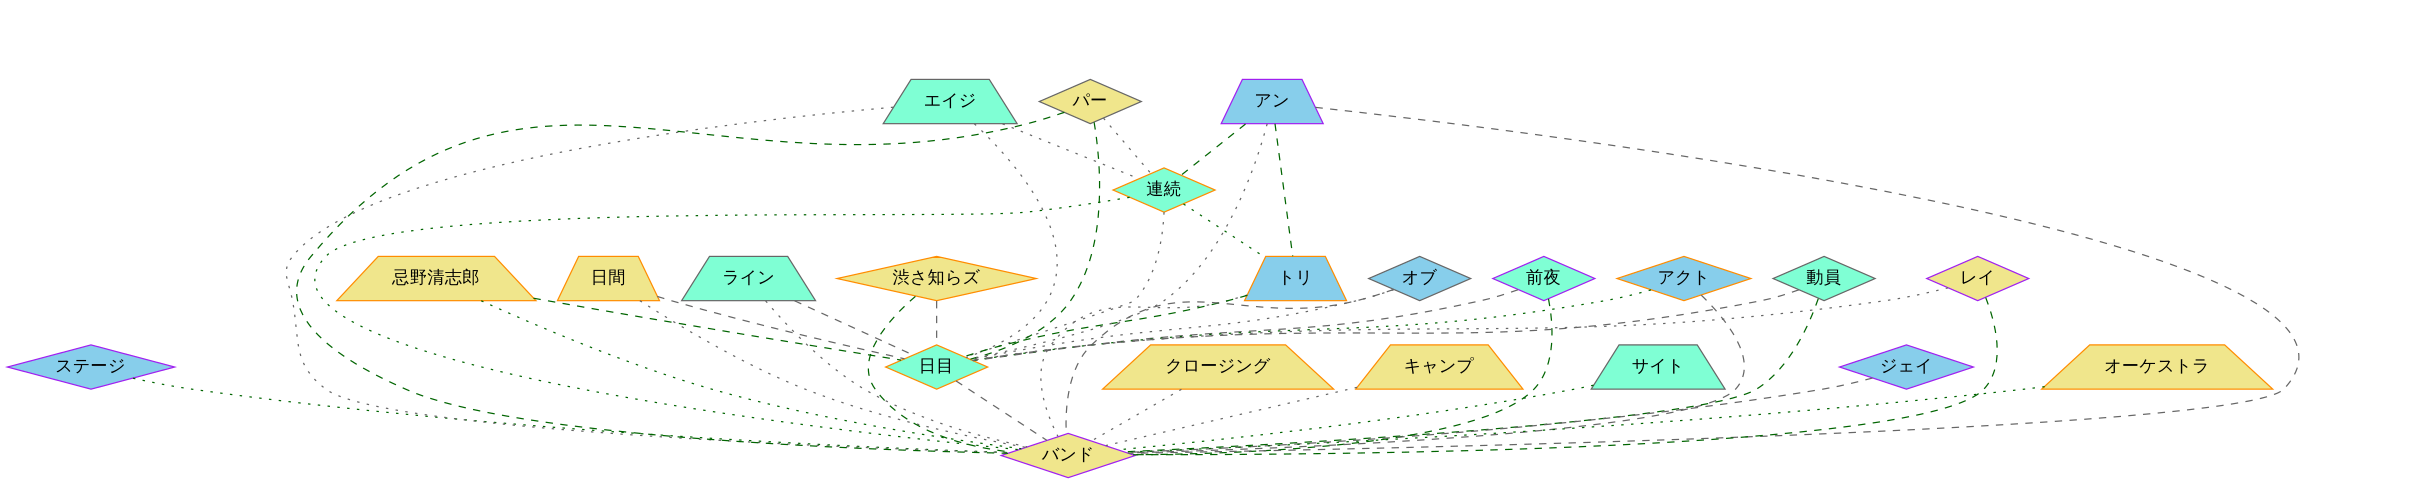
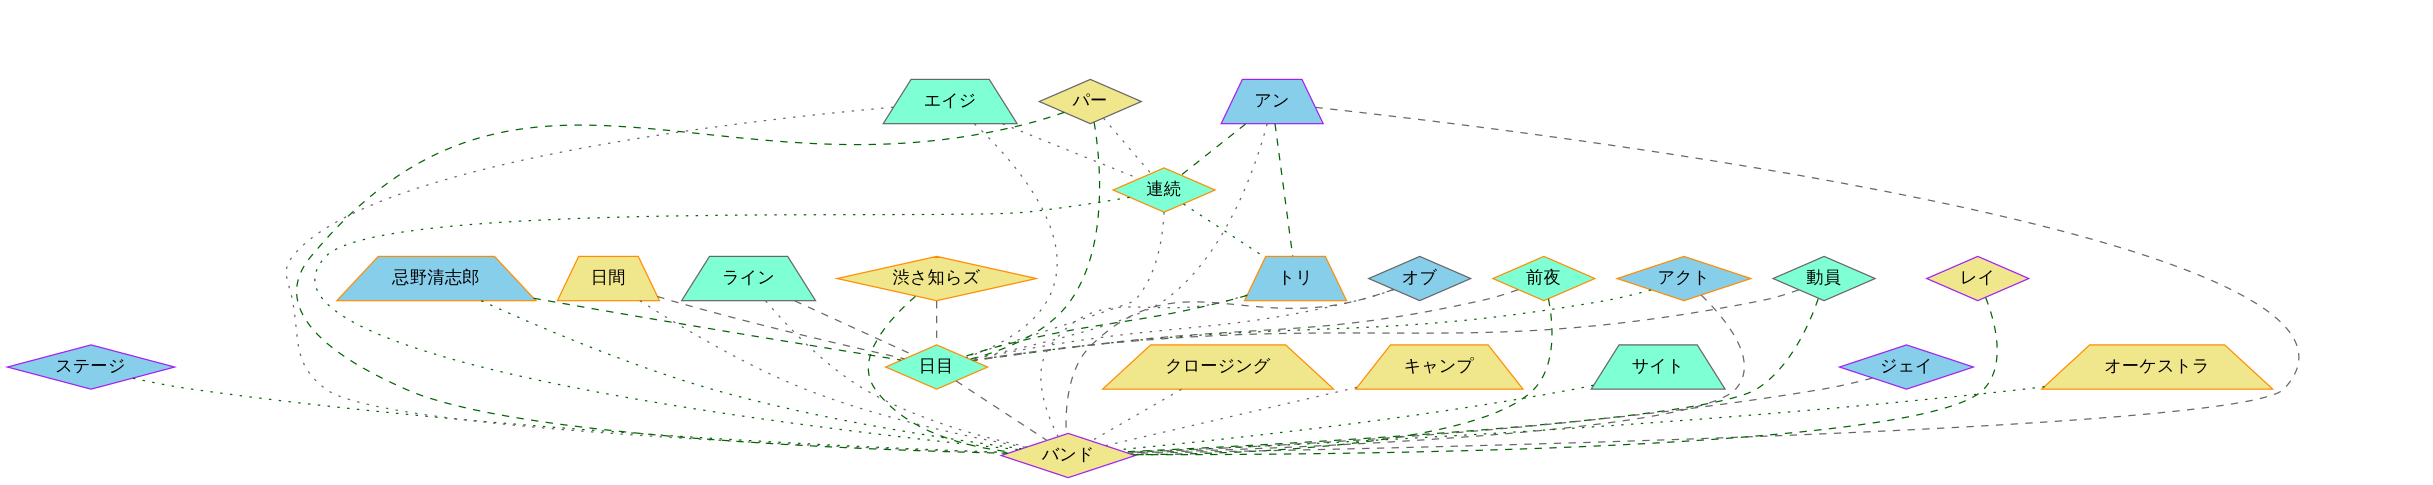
(436, 279) -> (436, 279)
(1544, 279) -> (1544, 279)
(1681, 322) -> none
